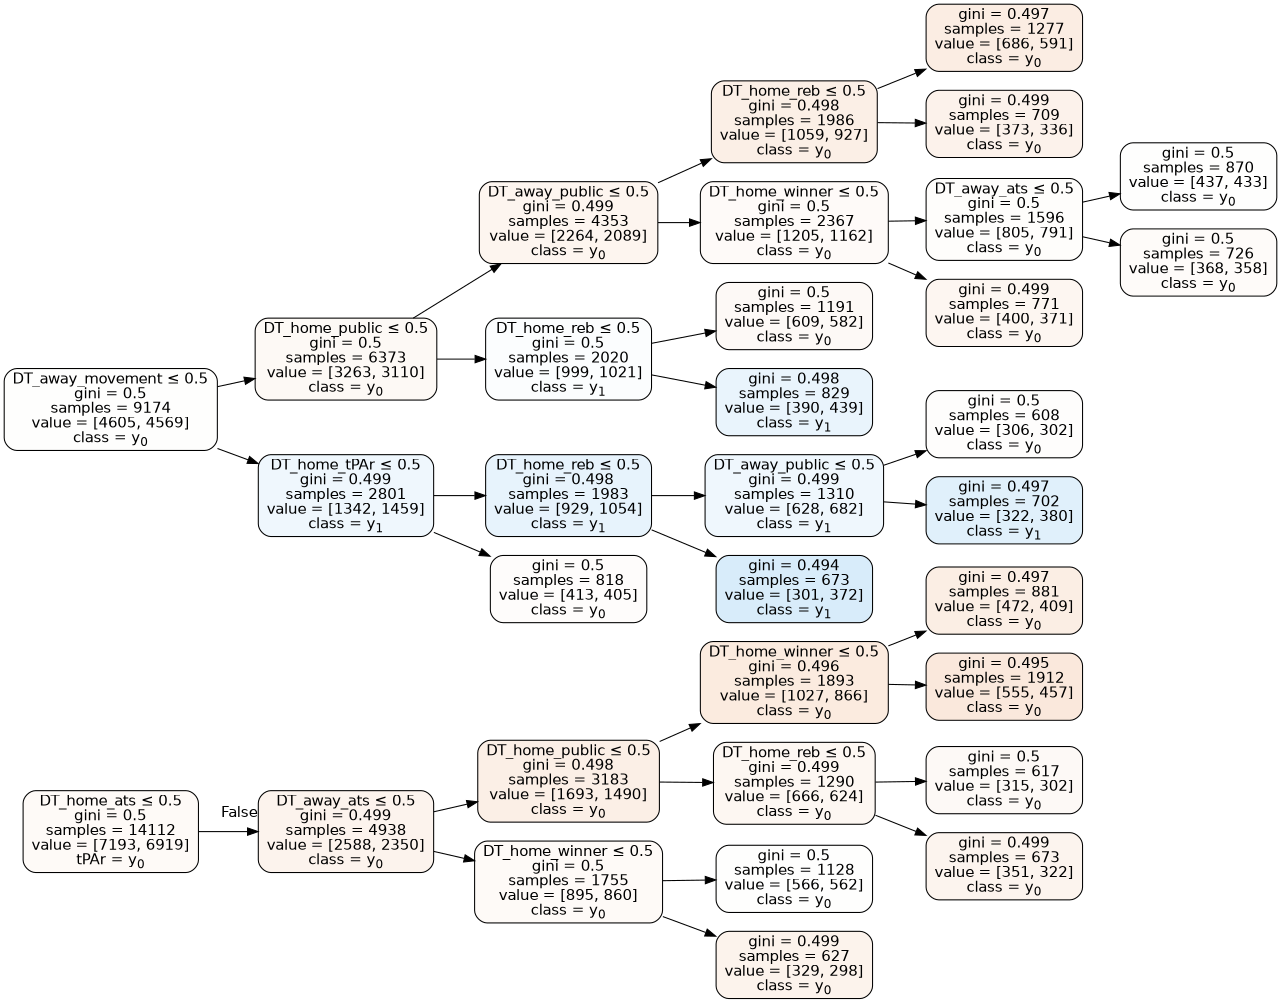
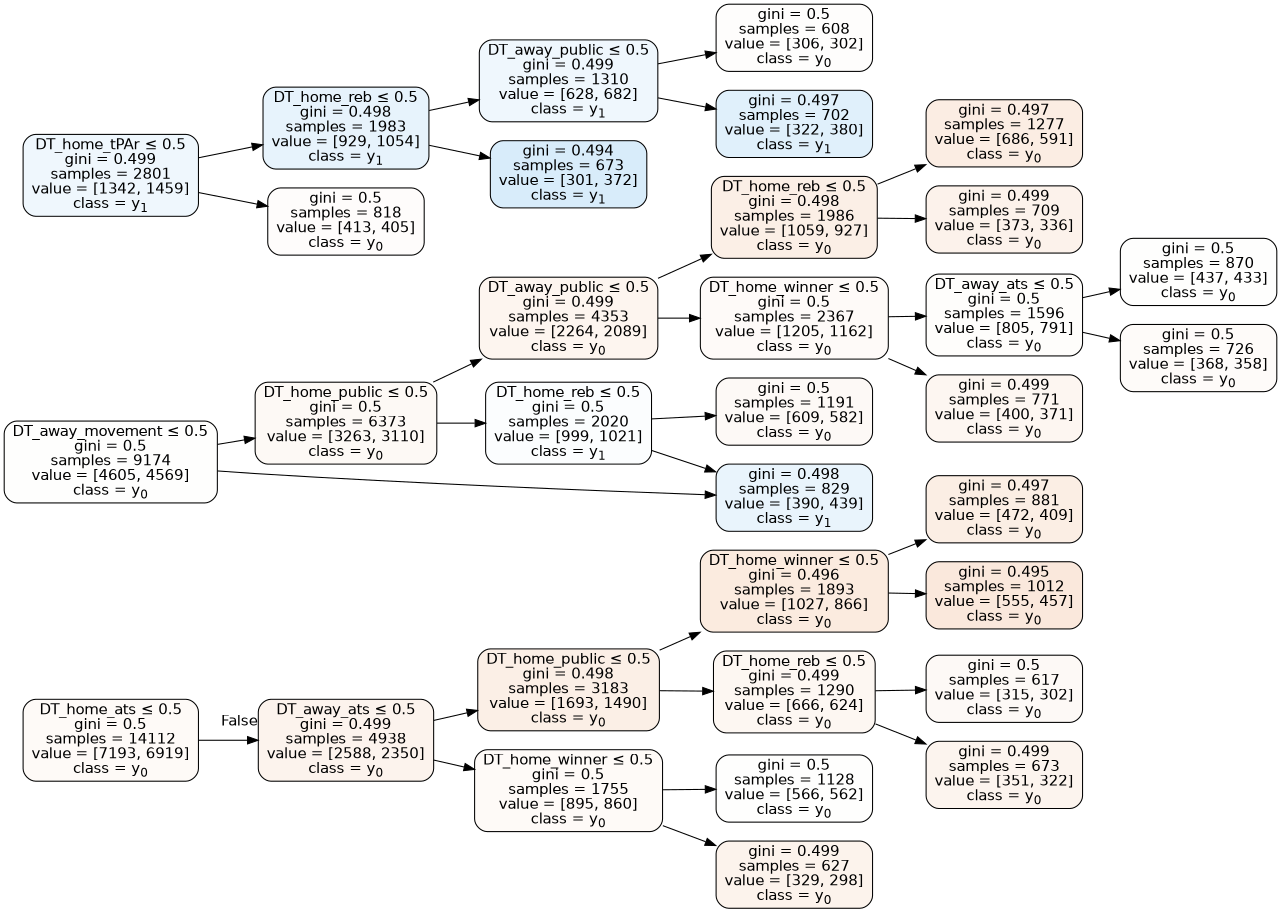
(233, 454) -> (461, 485)
(1004, 678) -> (1004, 587)
(107, 860) -> (107, 769)
